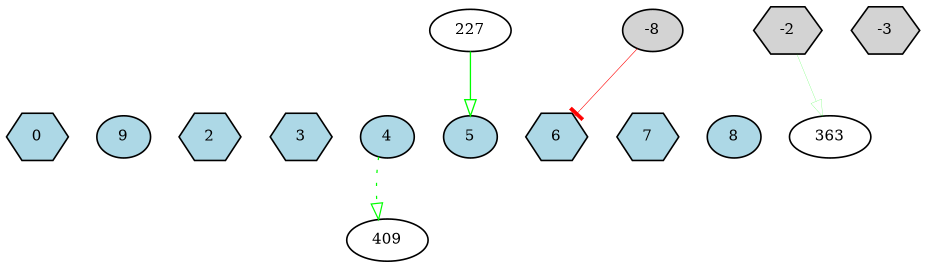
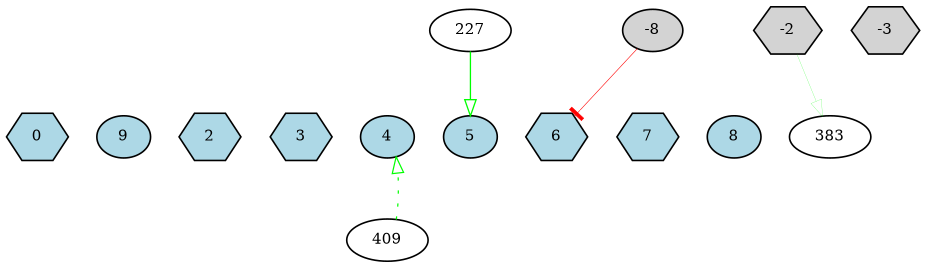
(830, 137) -> (830, 137)
(377, 180) -> (398, 196)
